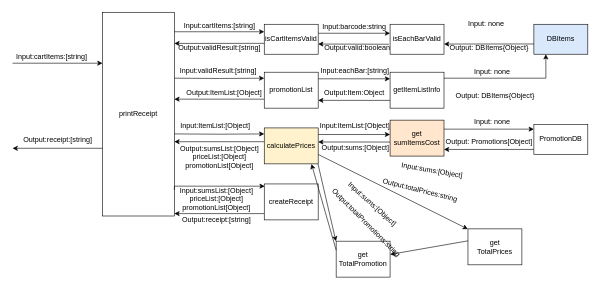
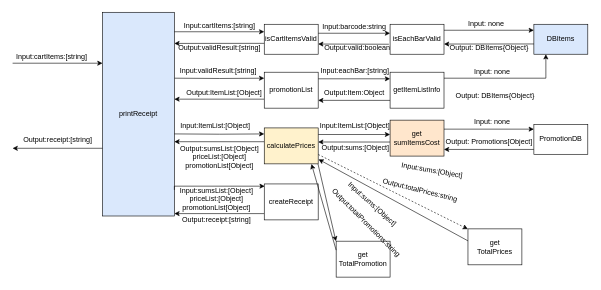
none -> (528, 30)
(138, 114) -> (138, 114)
(390, 191) -> (390, 191)
(431, 248) -> (395, 201)
